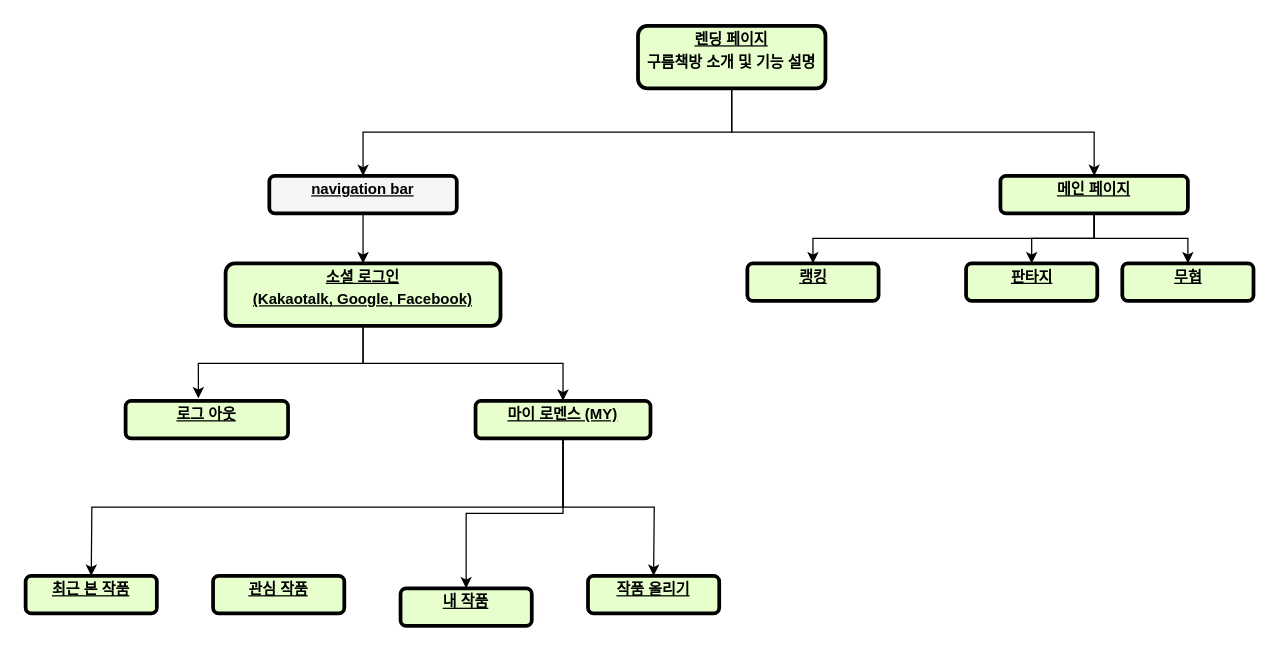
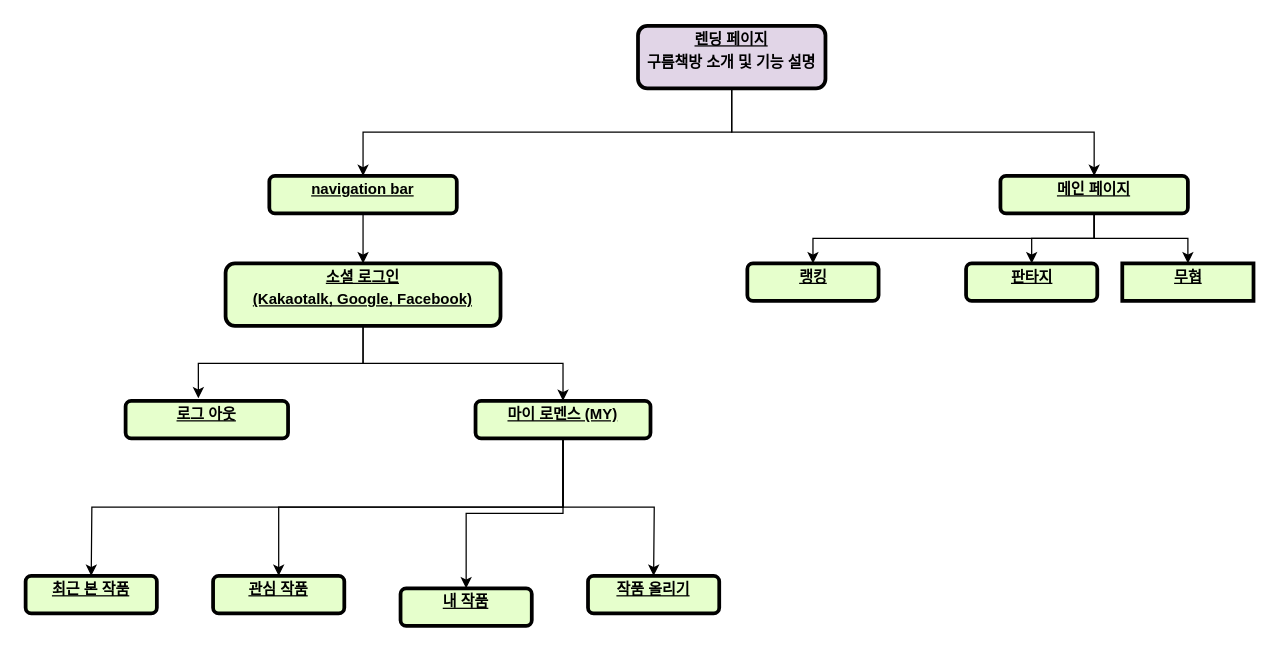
(732, 57) -> (732, 57)
(363, 194) -> (363, 194)
(1188, 282) -> (1188, 282)
none -> (279, 537)
